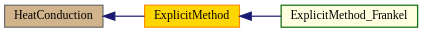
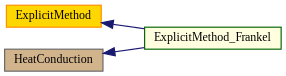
(130, 16) -> (130, 50)
